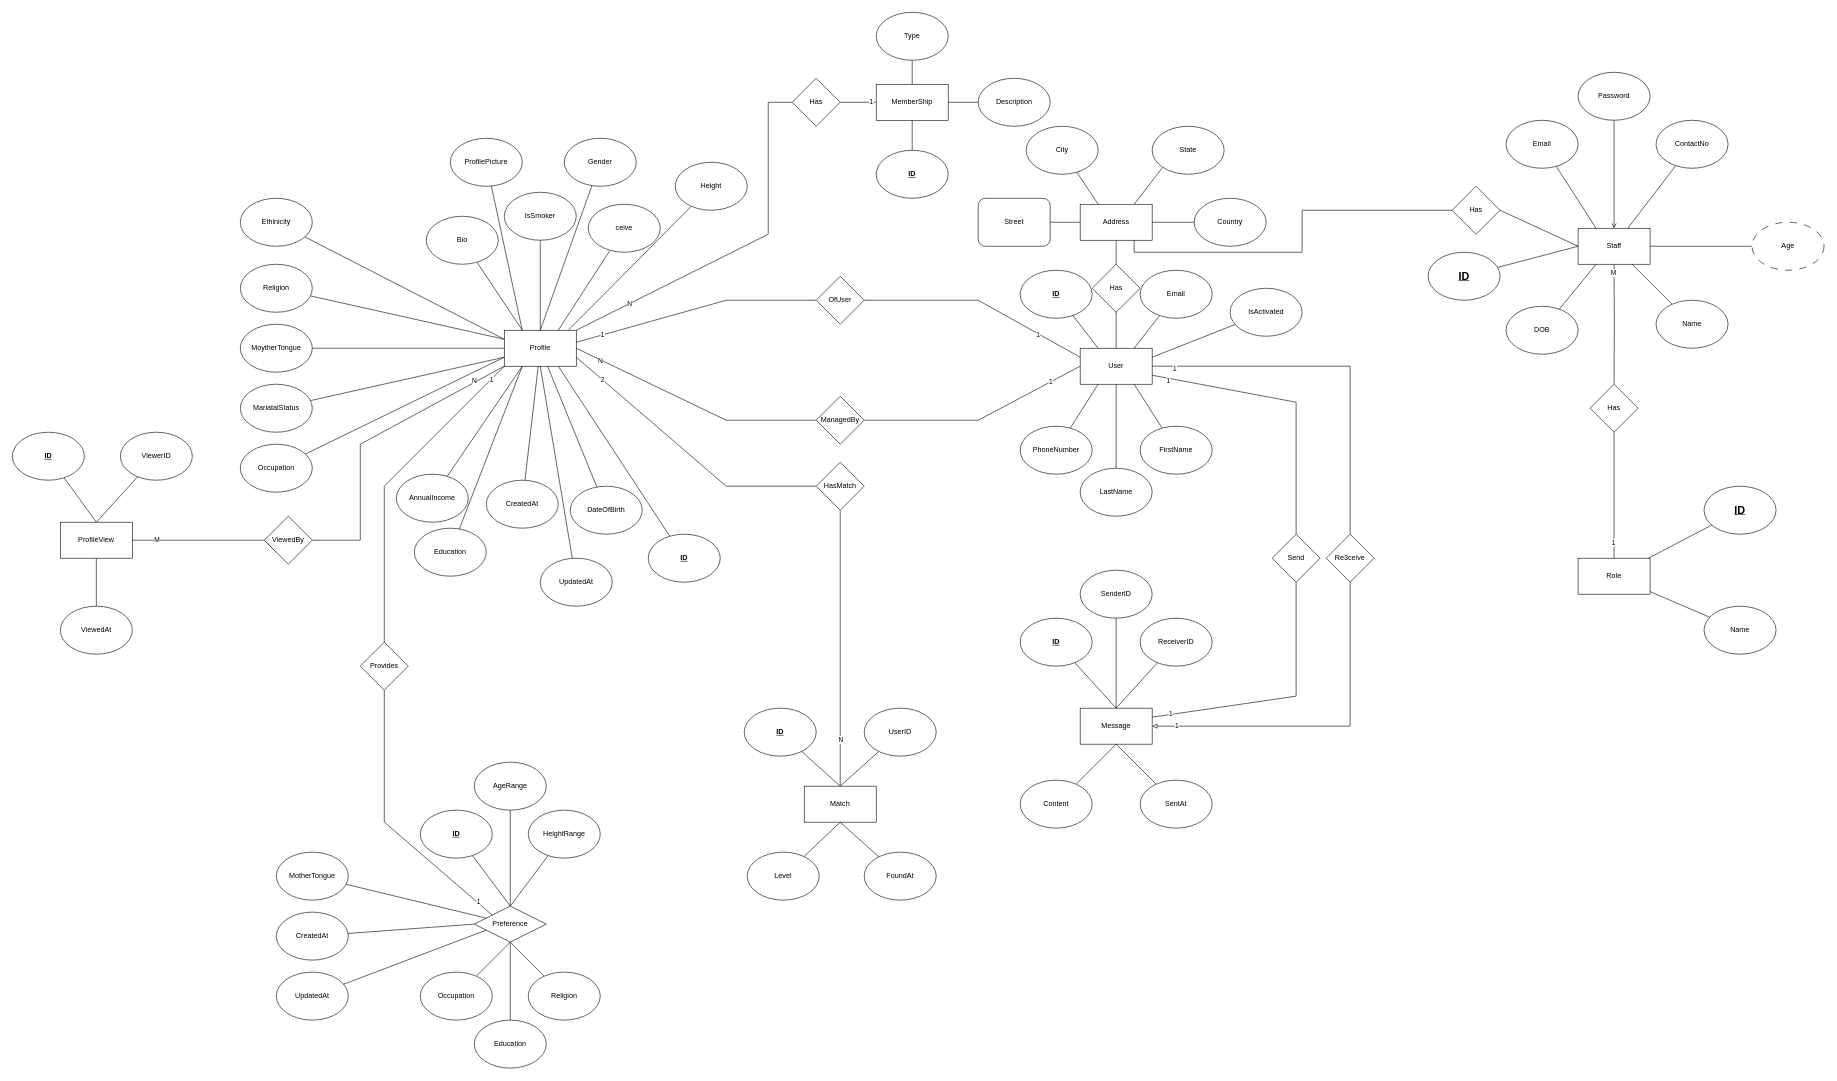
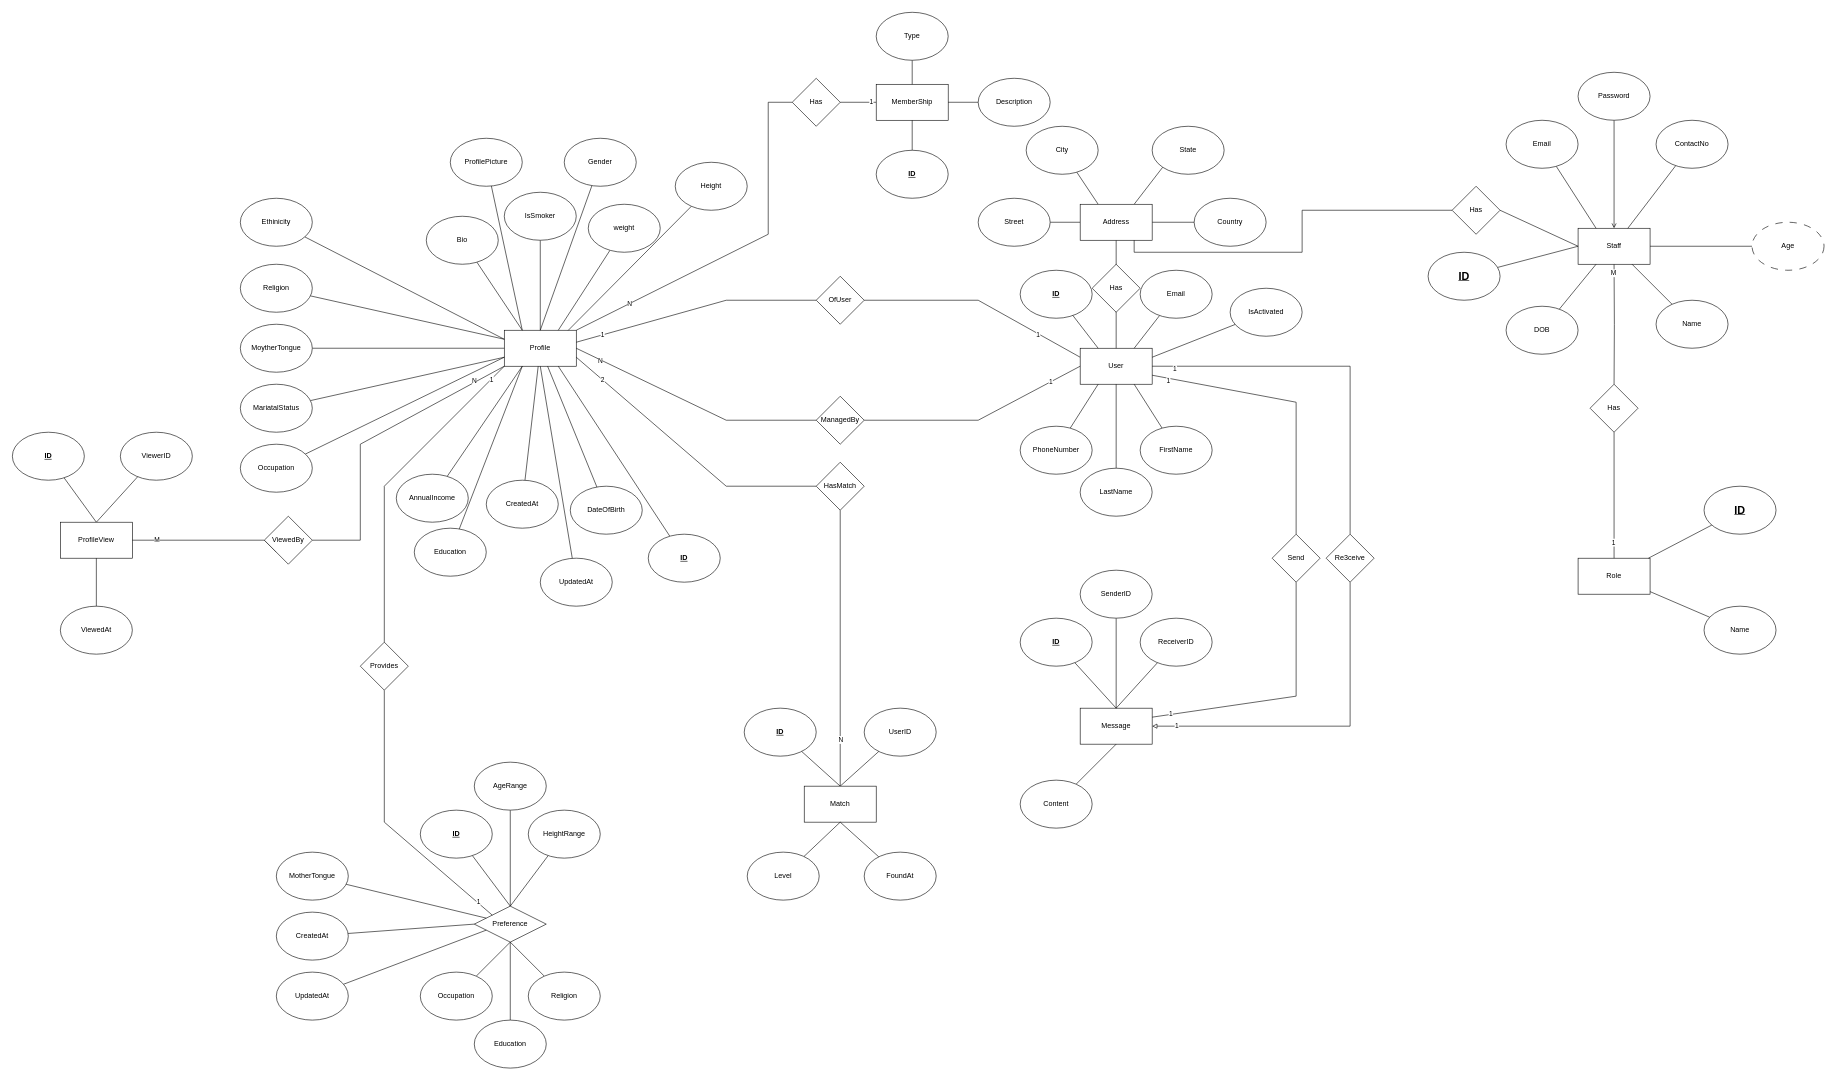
(1014, 222) -> (1014, 222)
(624, 228) -> (624, 228)
(1137, 765) -> none
(1176, 804) -> none
